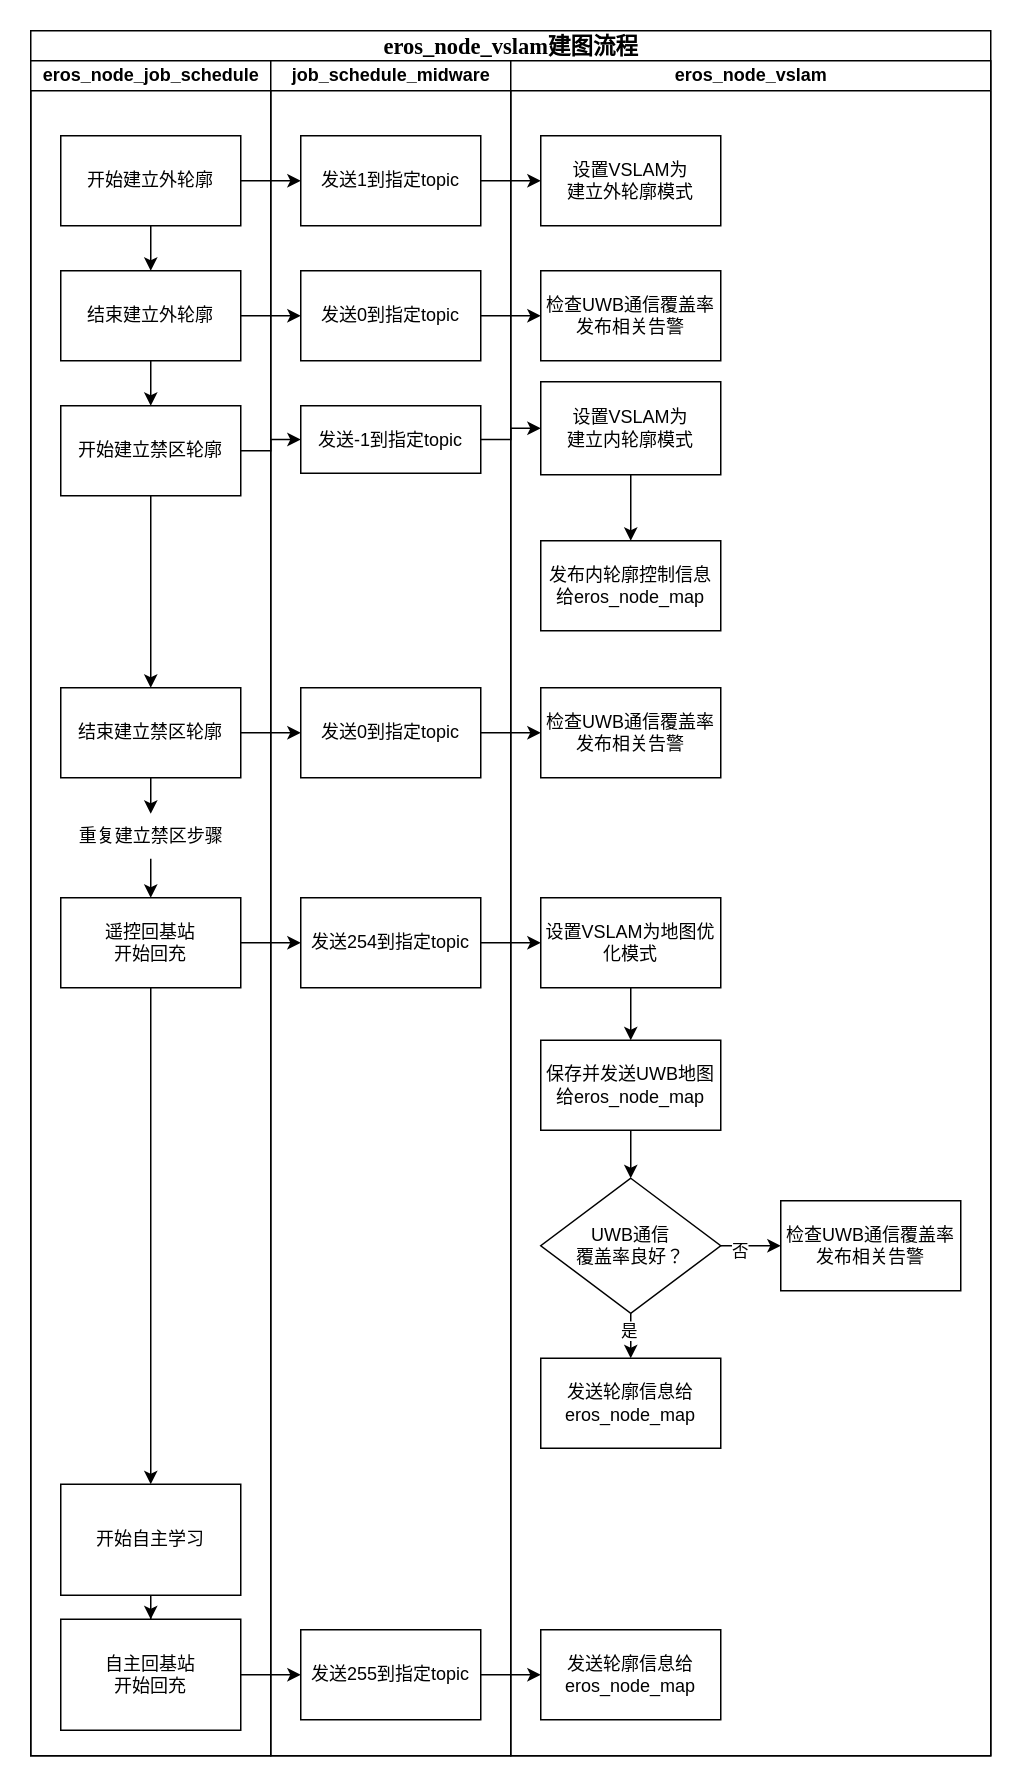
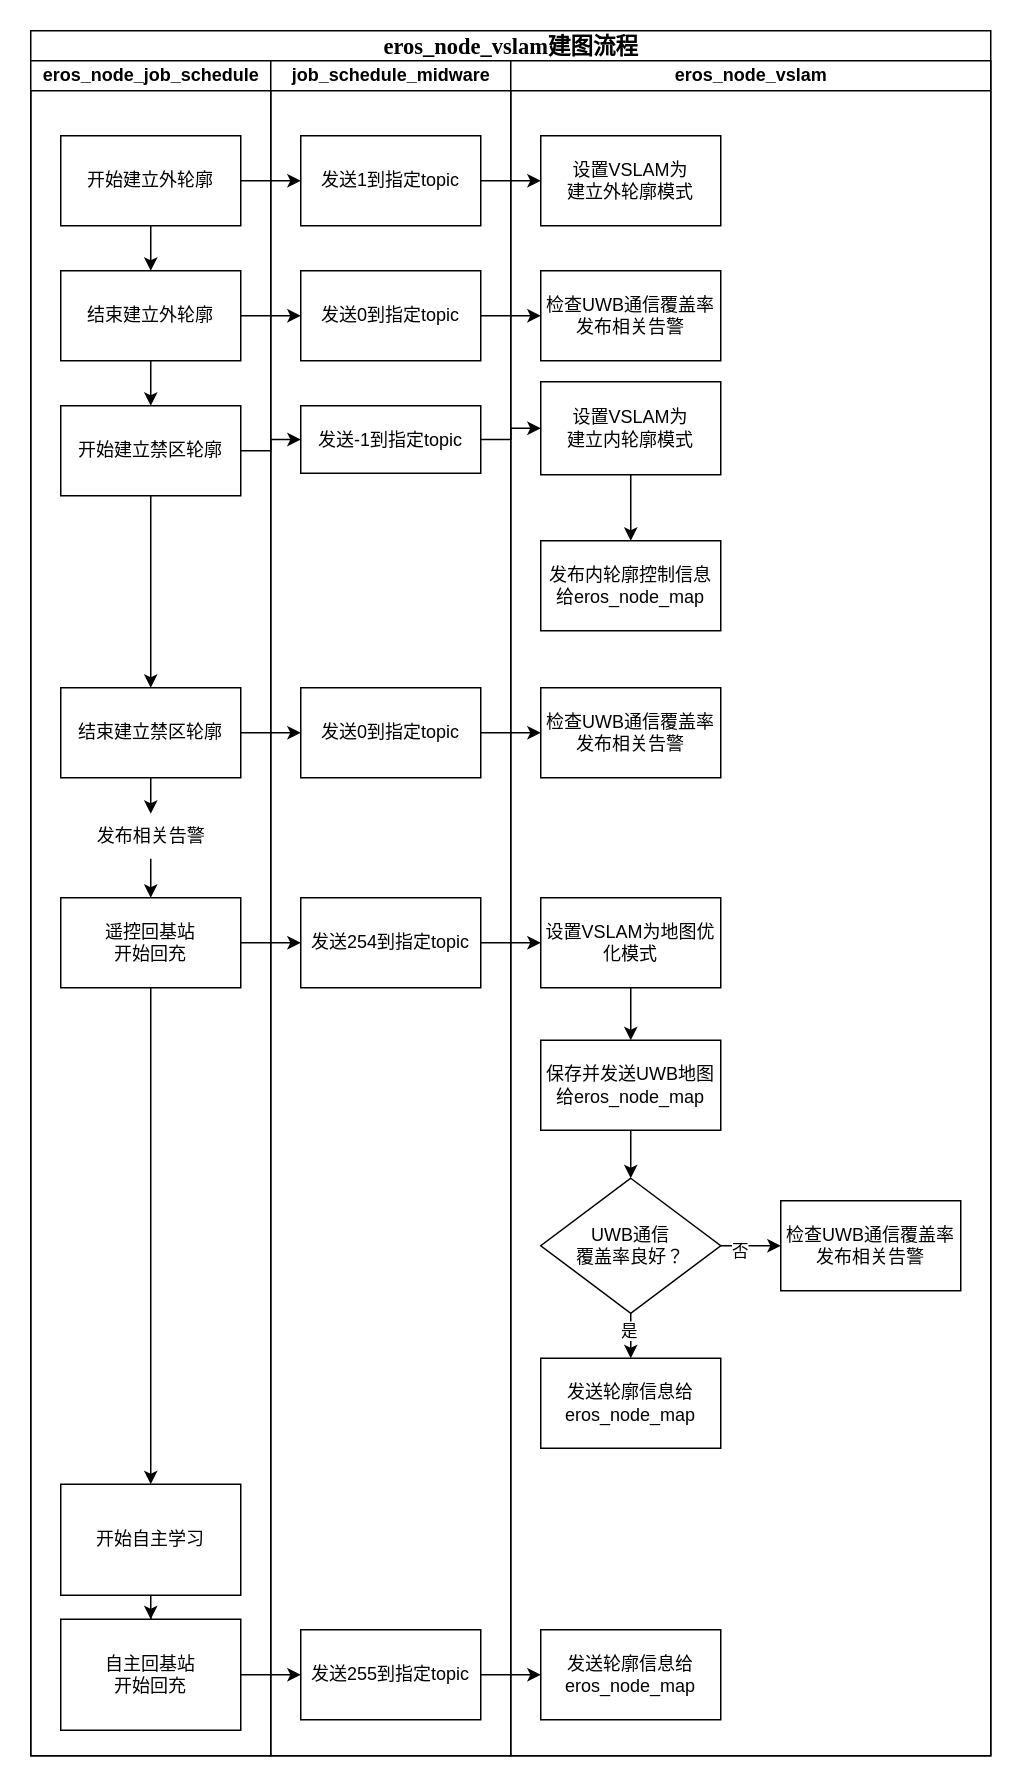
(152, 836) -> (152, 836)
